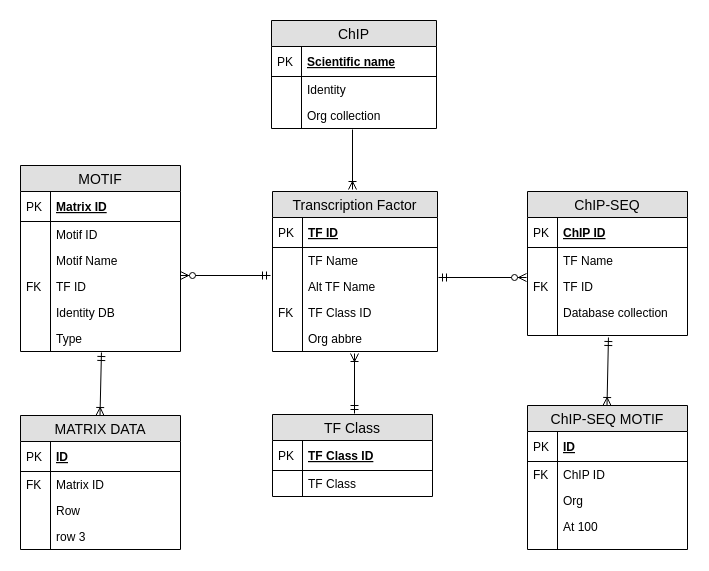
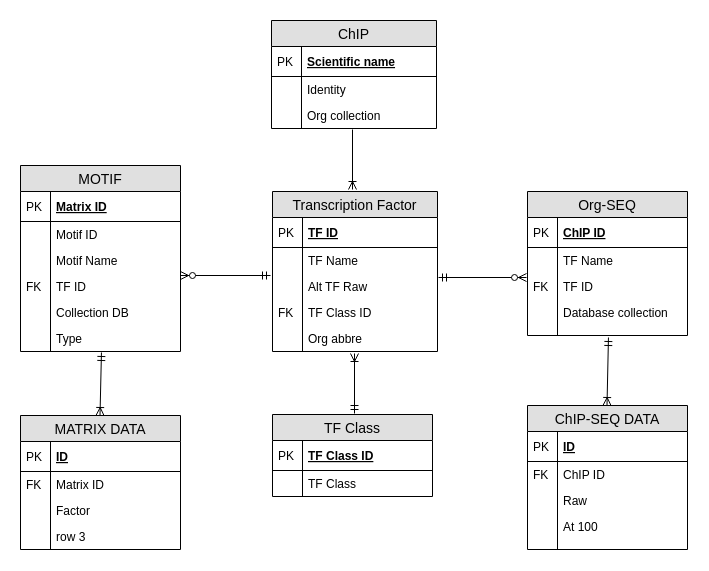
(607, 205) -> (607, 205)
(340, 287) -> (337, 287)
(90, 313) -> (93, 313)
(607, 419) -> (607, 419)
(573, 501) -> (573, 501)
(66, 511) -> (76, 511)
